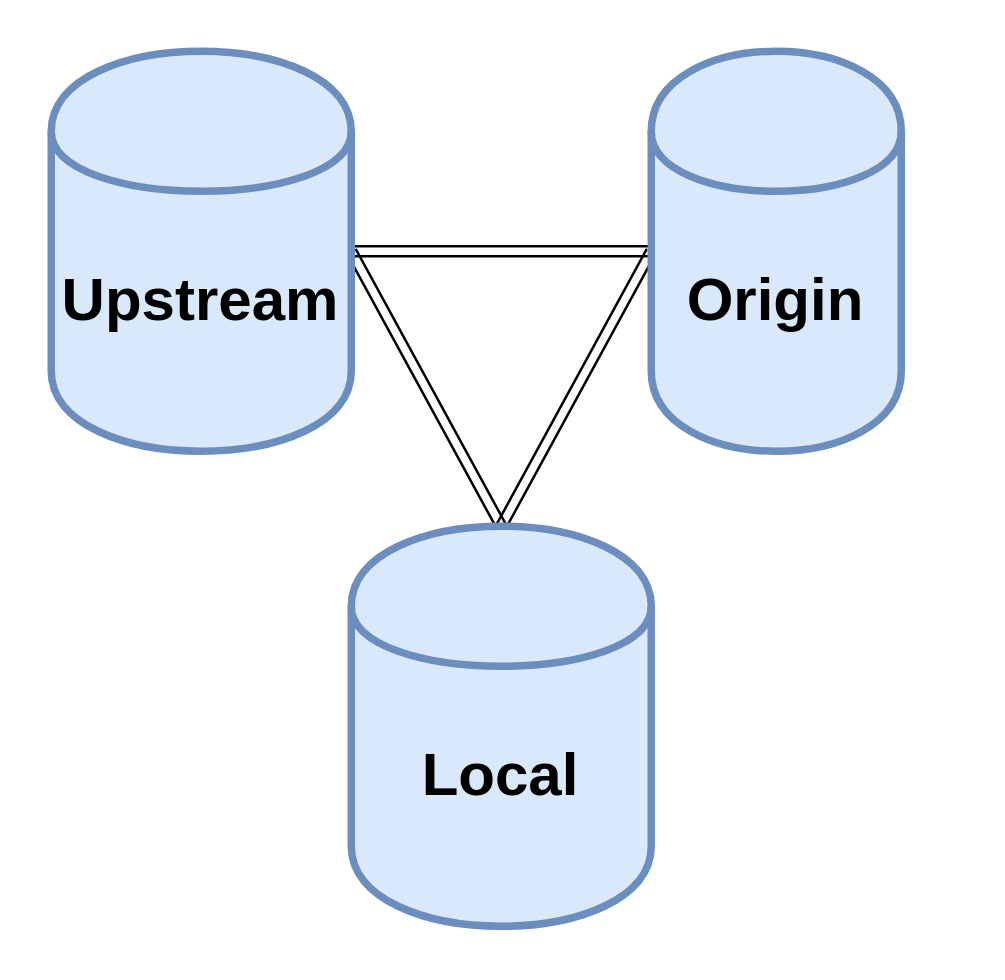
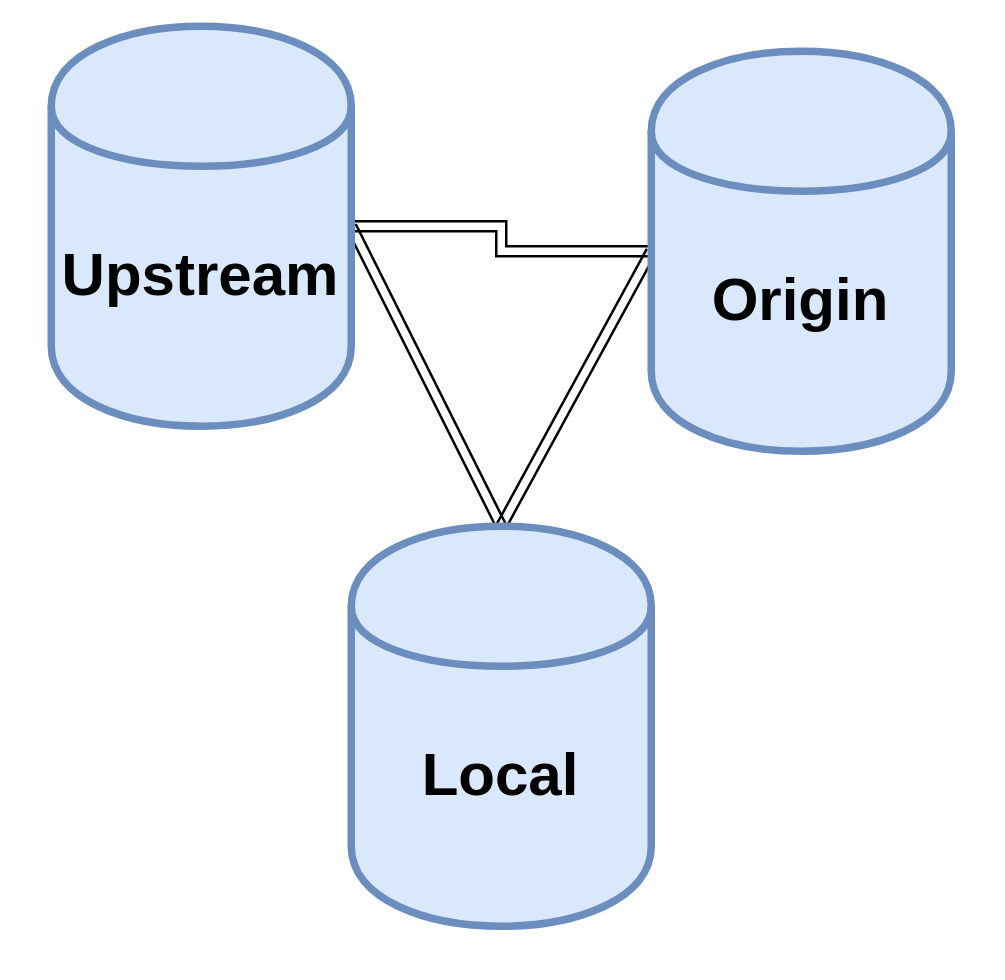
(201, 251) -> (201, 226)
(776, 251) -> (801, 251)
